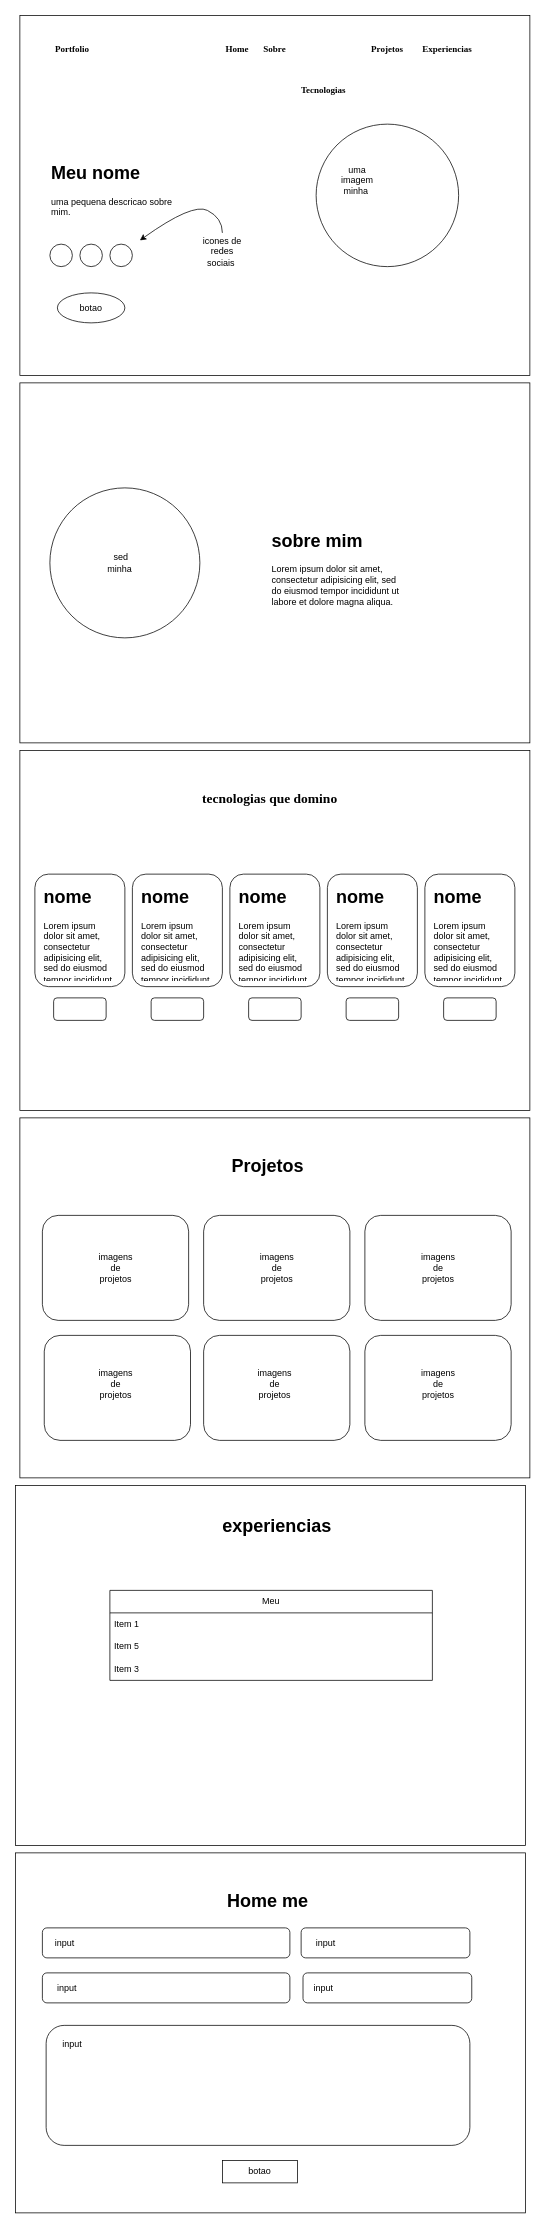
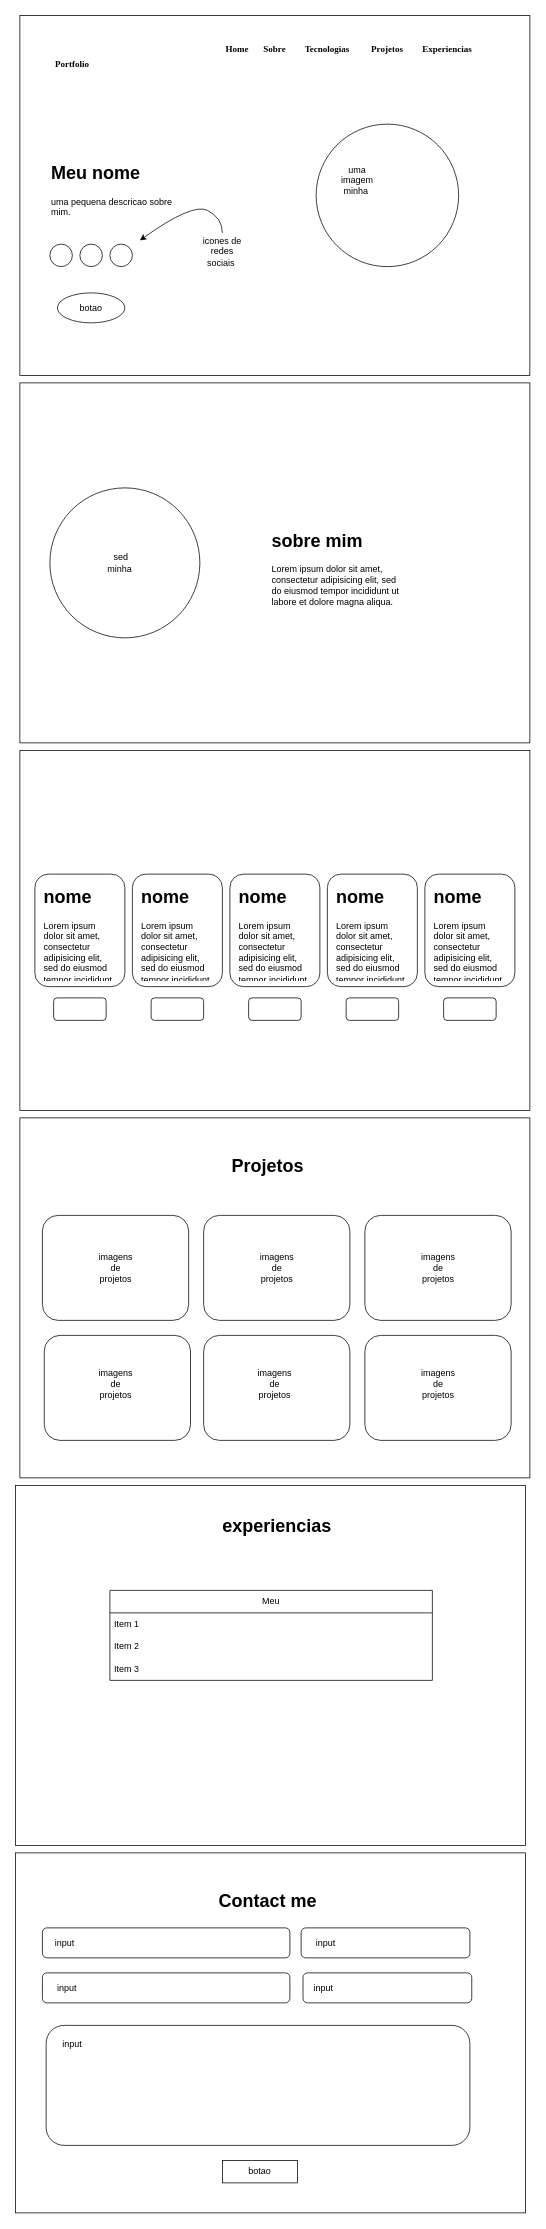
(72, 49) -> (72, 64)
(324, 90) -> (327, 49)
(270, 799) -> none
(128, 1647) -> (128, 1647)
(270, 1902) -> (270, 1902)
